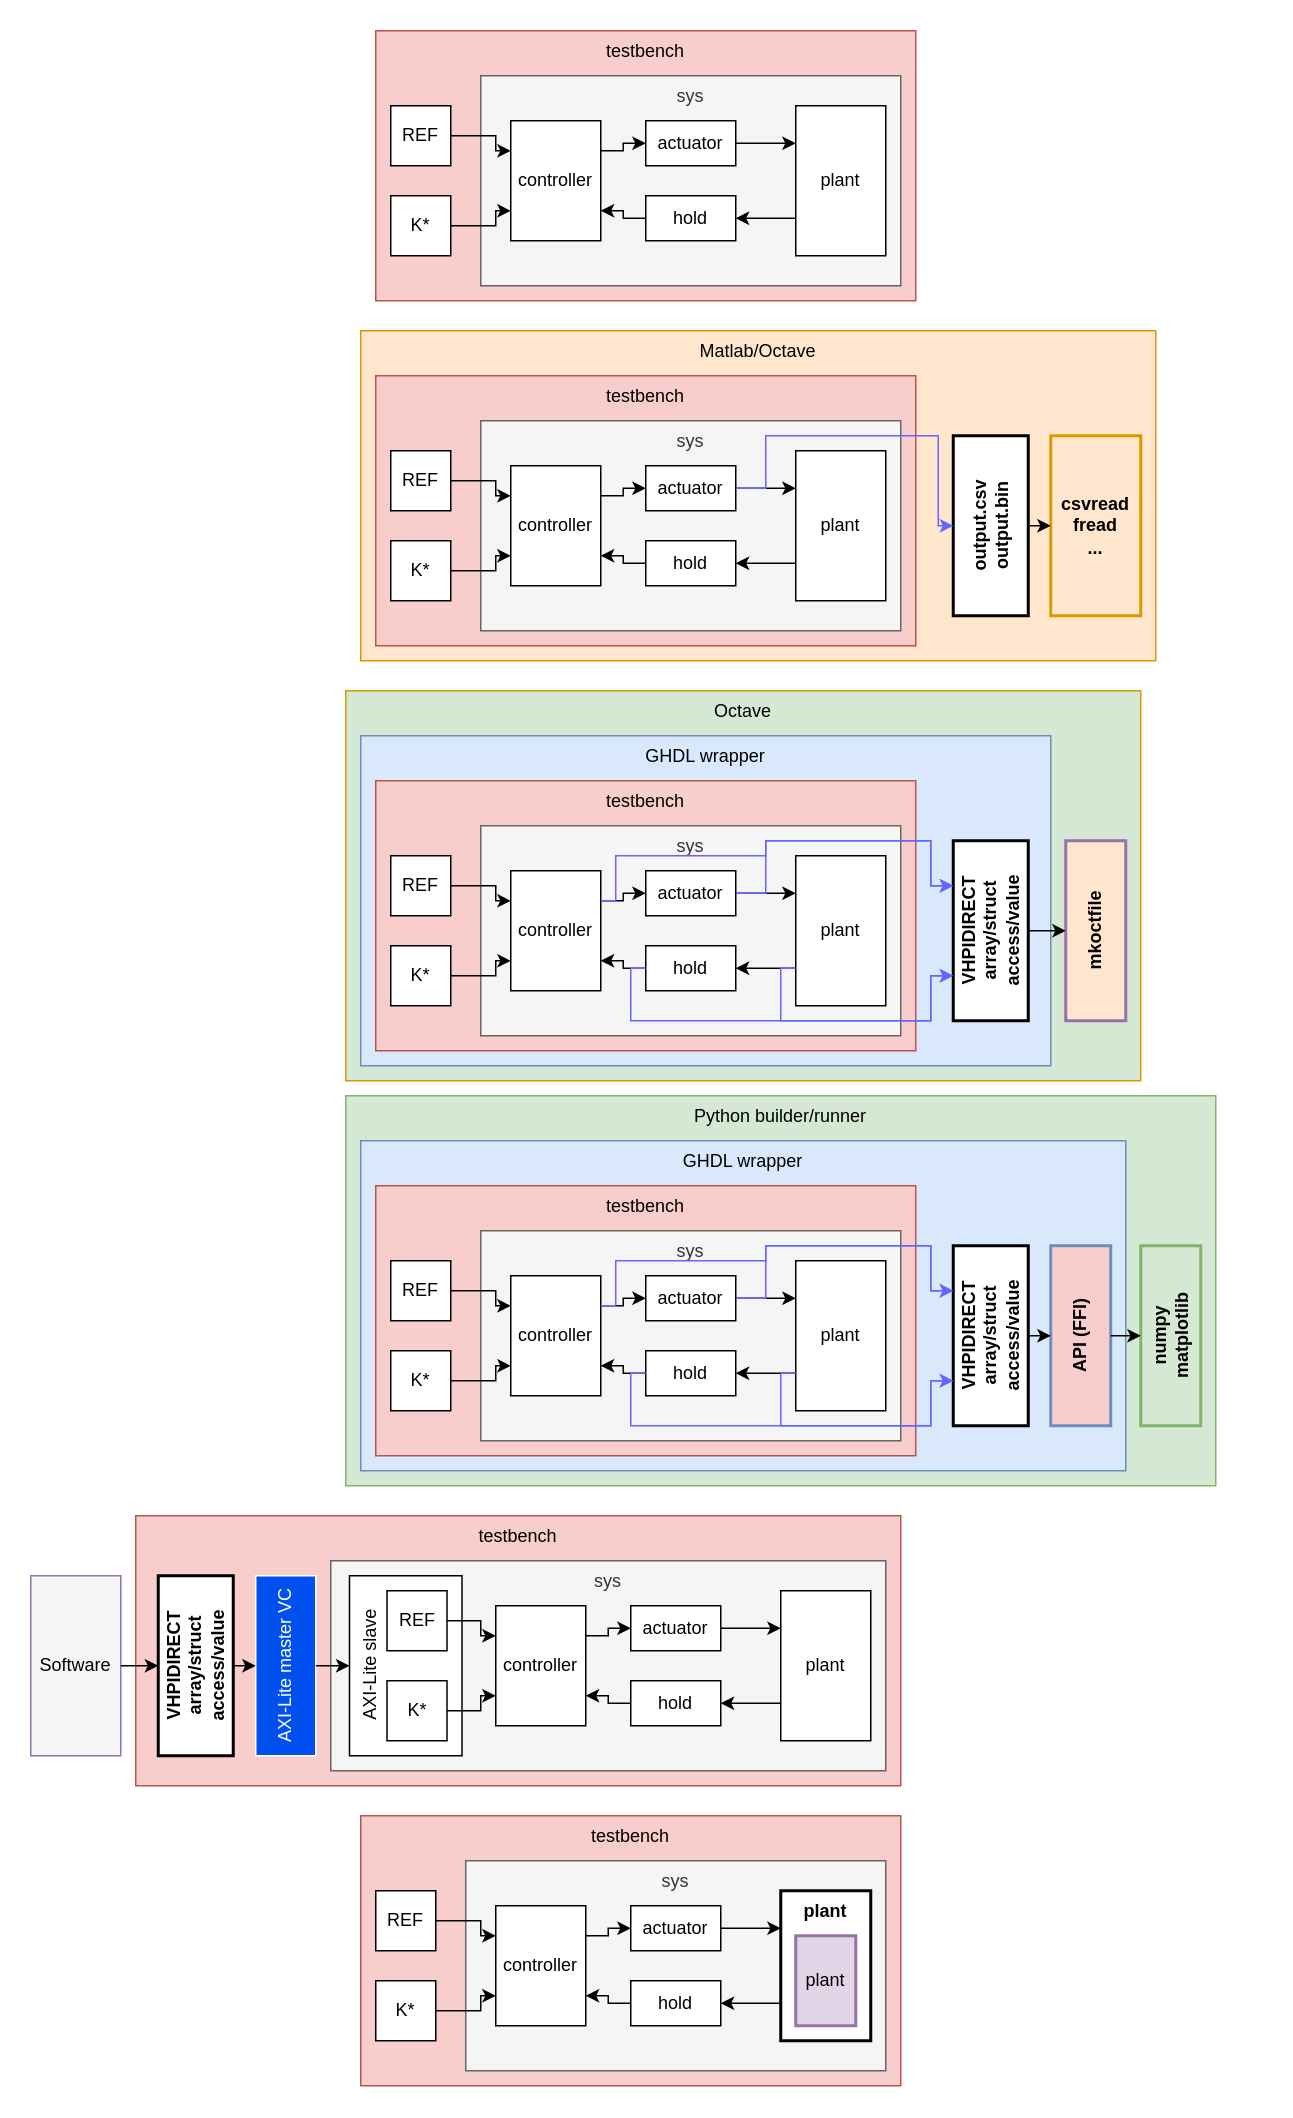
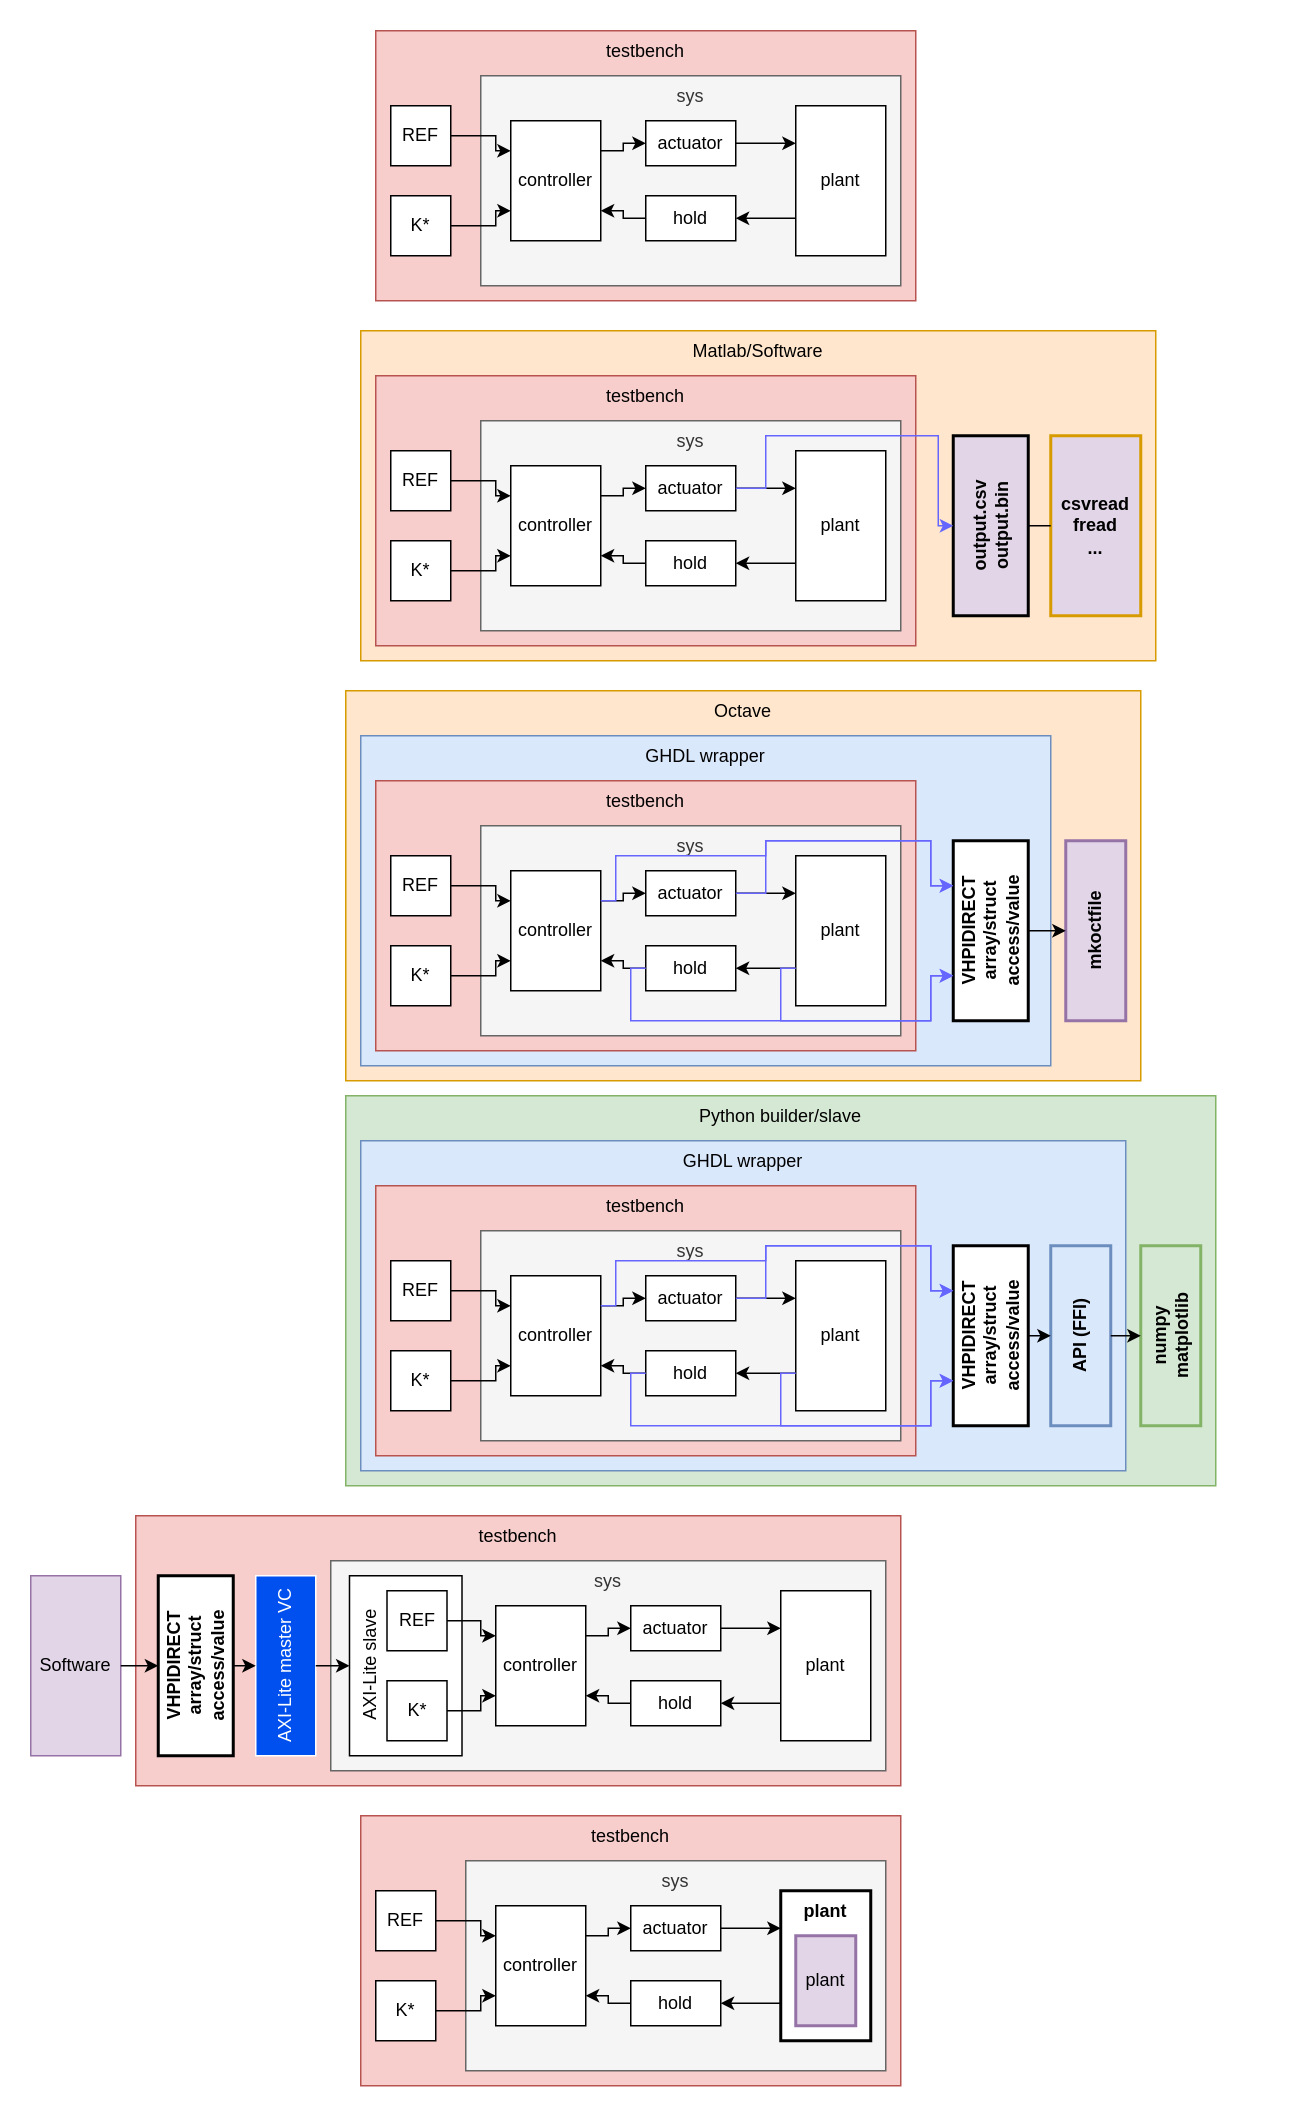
(758, 352) -> (758, 352)
(991, 526) -> (991, 526)
(1039, 526) -> (1043, 526)
(1096, 526) -> (1096, 526)
(743, 712) -> (743, 712)
(1096, 931) -> (1096, 931)
(781, 1117) -> (781, 1117)
(1081, 1336) -> (1081, 1336)
(76, 1666) -> (76, 1666)
